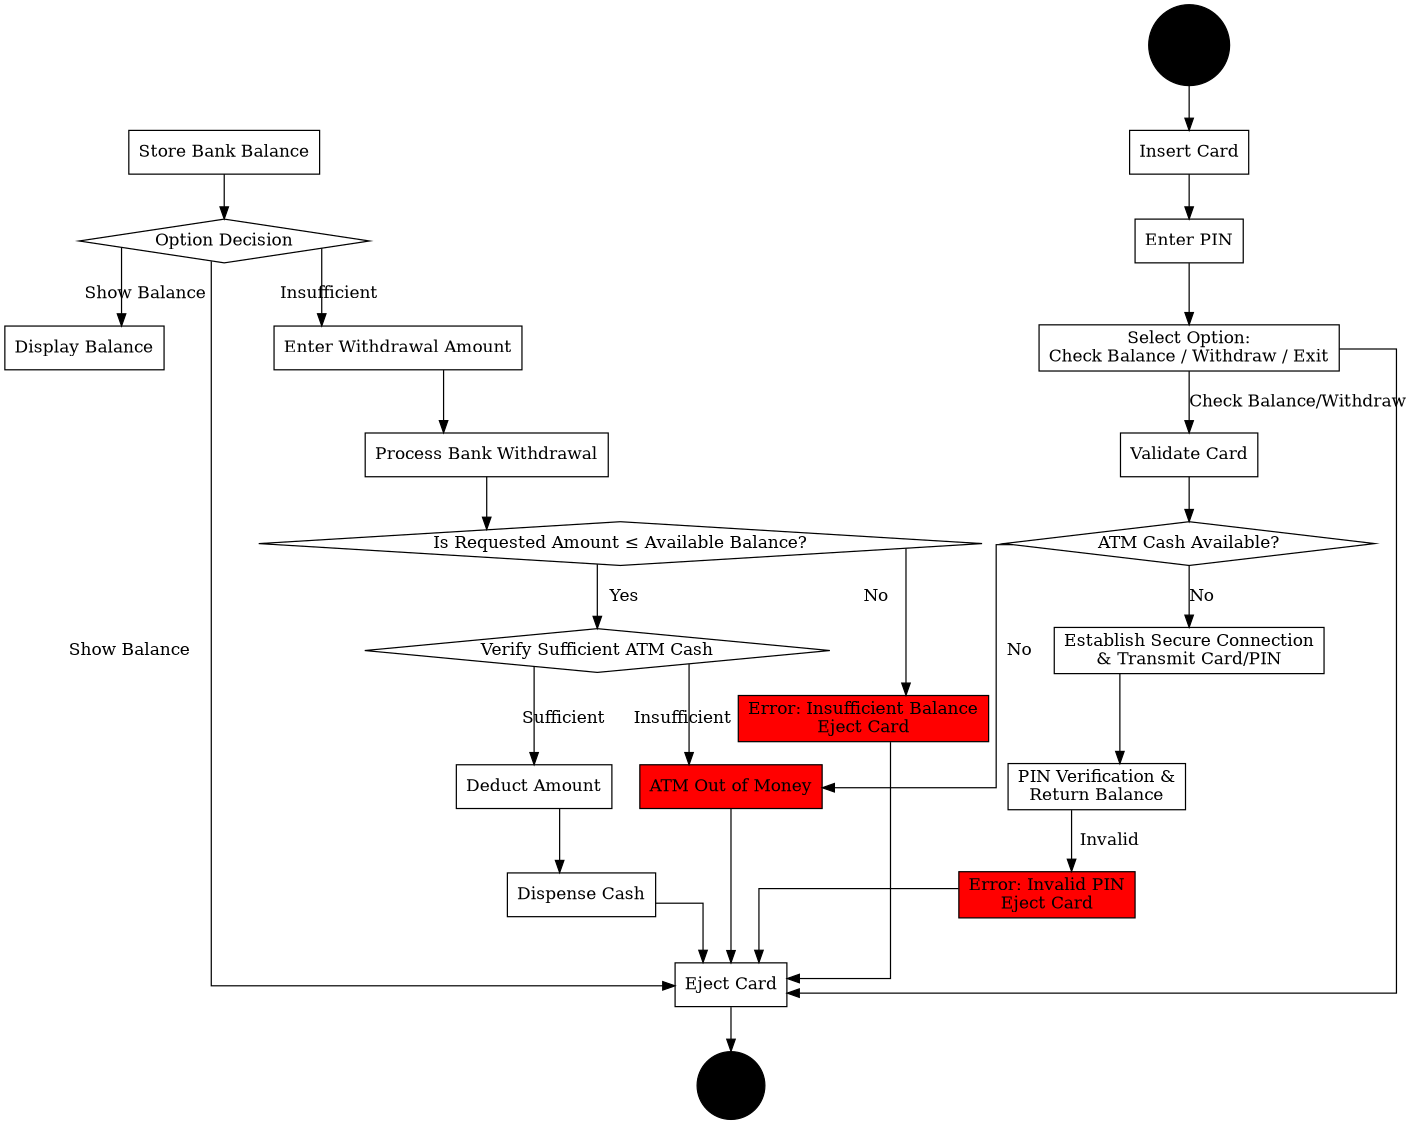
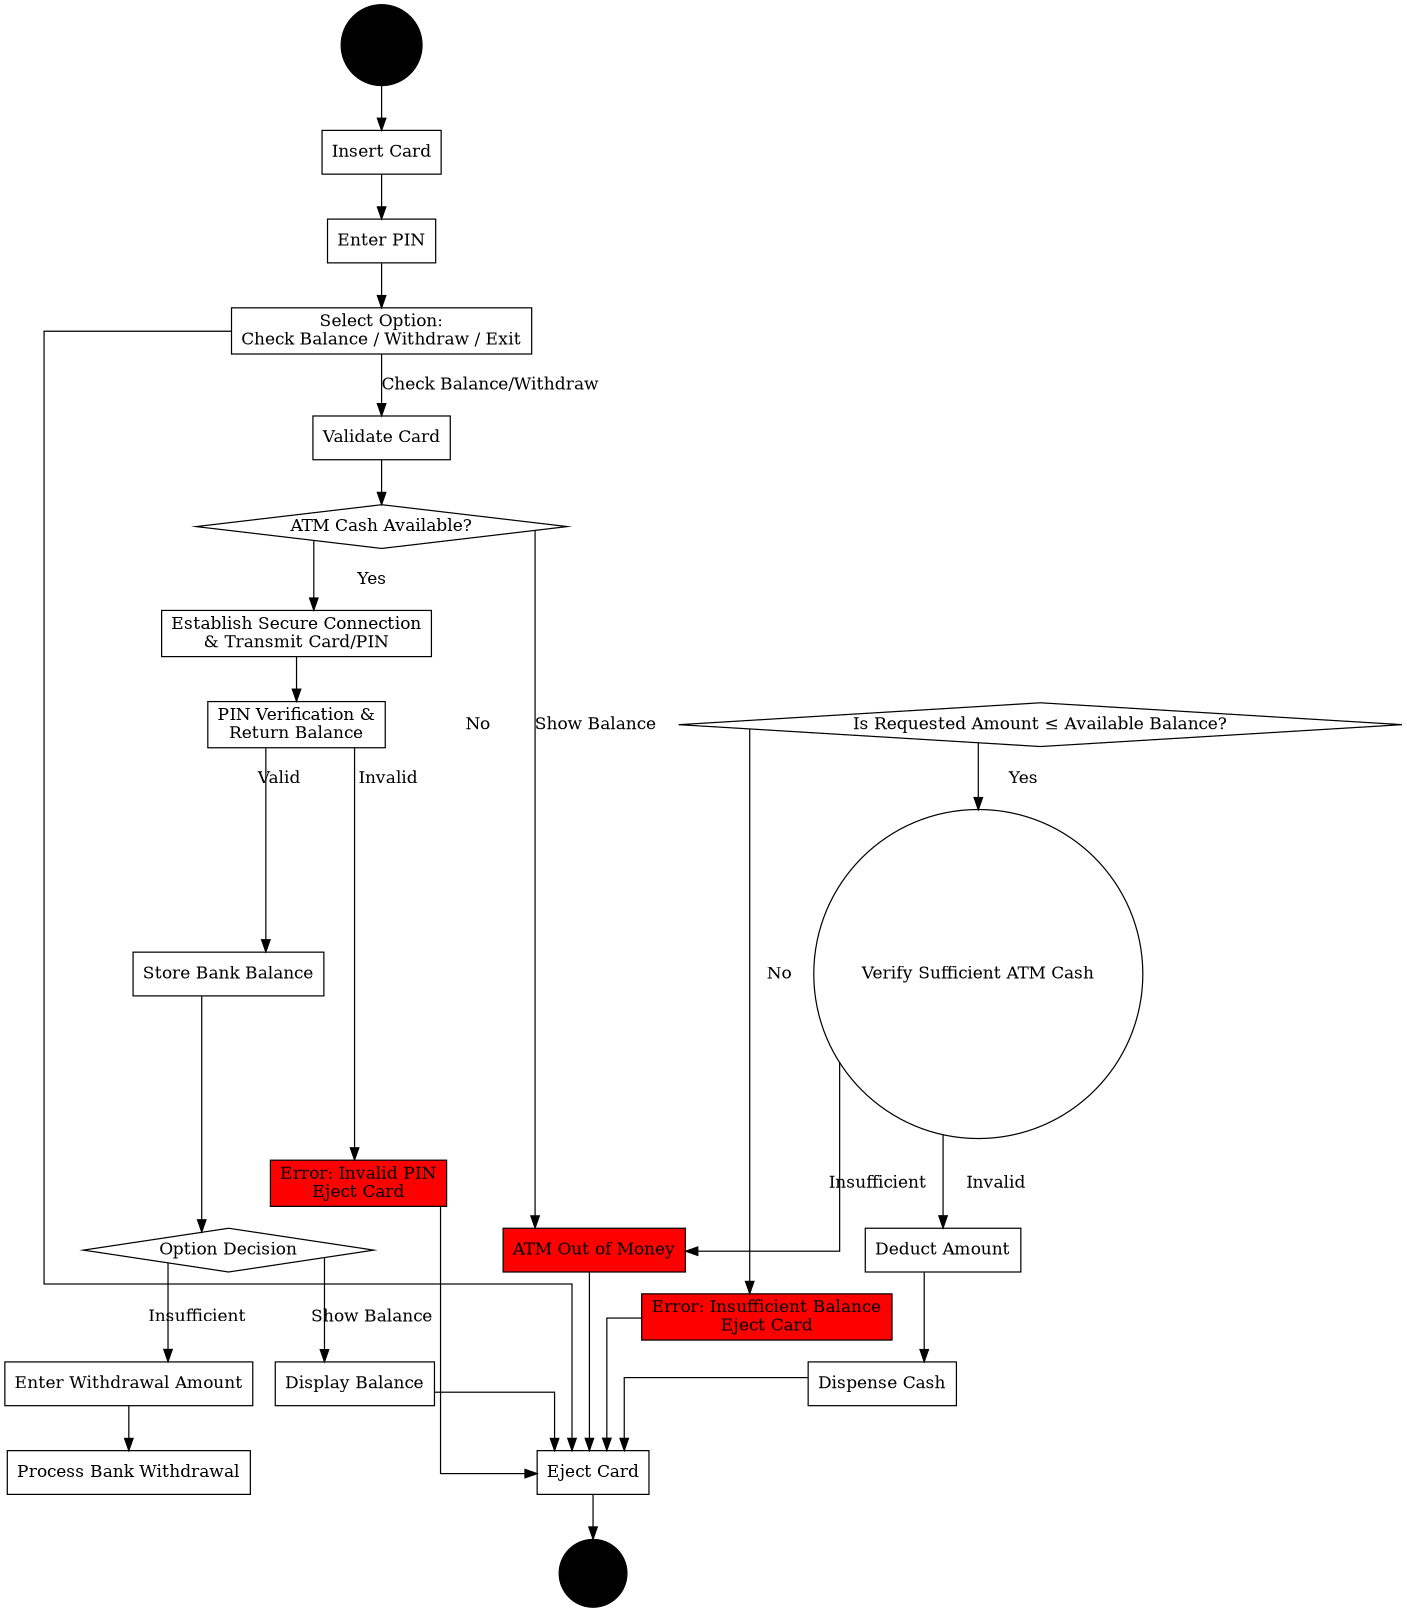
(487, 497) -> none
(1202, 596) -> (372, 579)
(597, 651) -> (978, 974)
(564, 719) -> (996, 1183)
none -> (266, 844)
(211, 849) -> (518, 1392)
